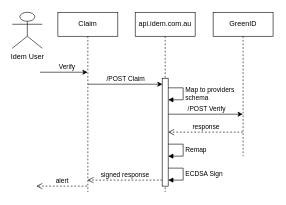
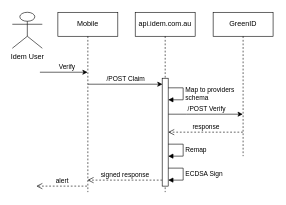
(88, 24) -> (88, 24)
